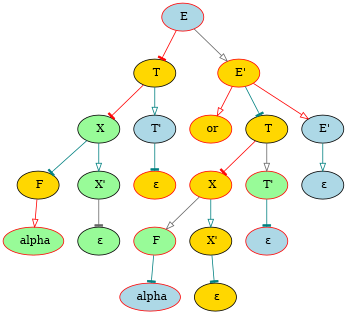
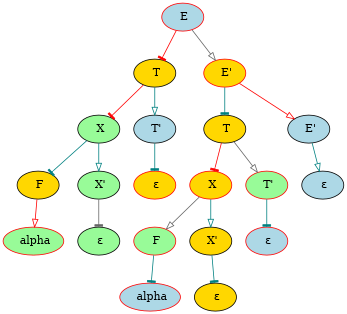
(211, 129) -> none
